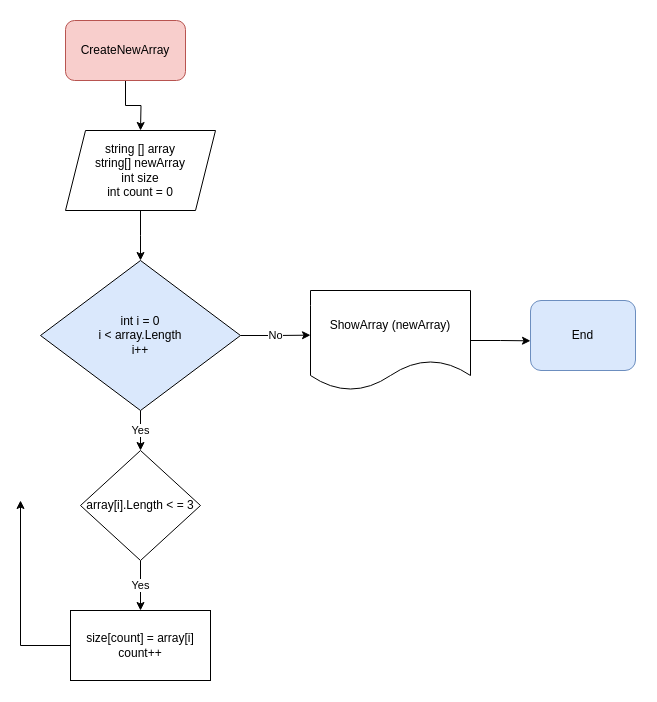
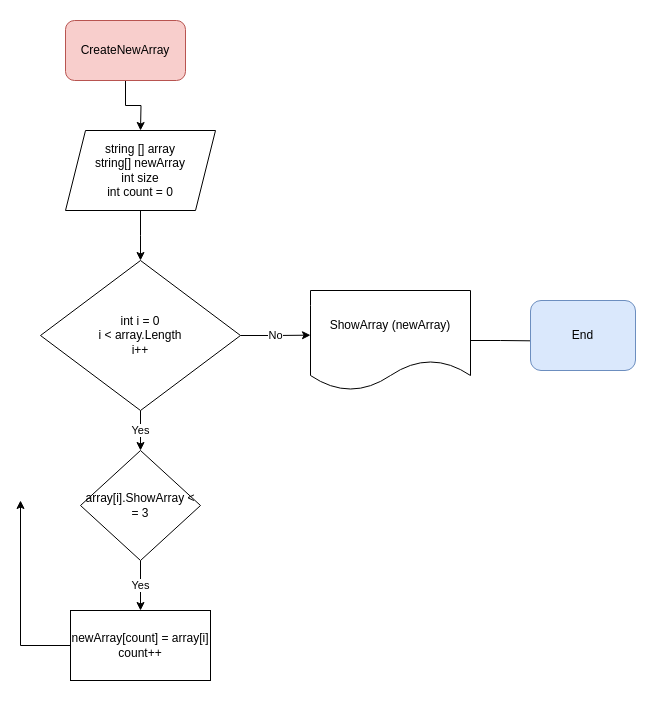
(141, 336) -> (141, 336)
(522, 341) -> (524, 341)
(141, 506) -> (141, 506)
(141, 646) -> (141, 646)
